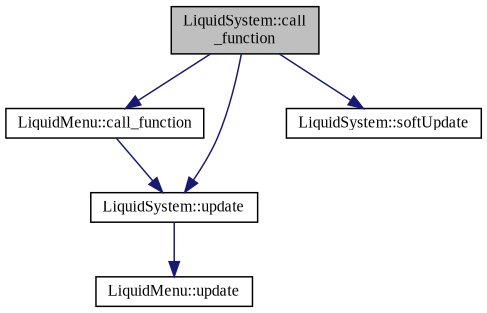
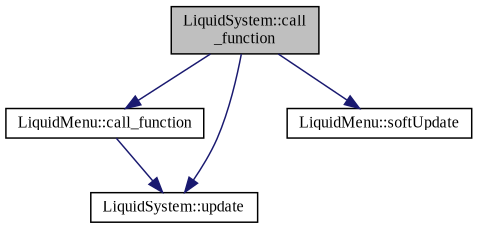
(384, 123) -> (379, 123)
(174, 292) -> none
